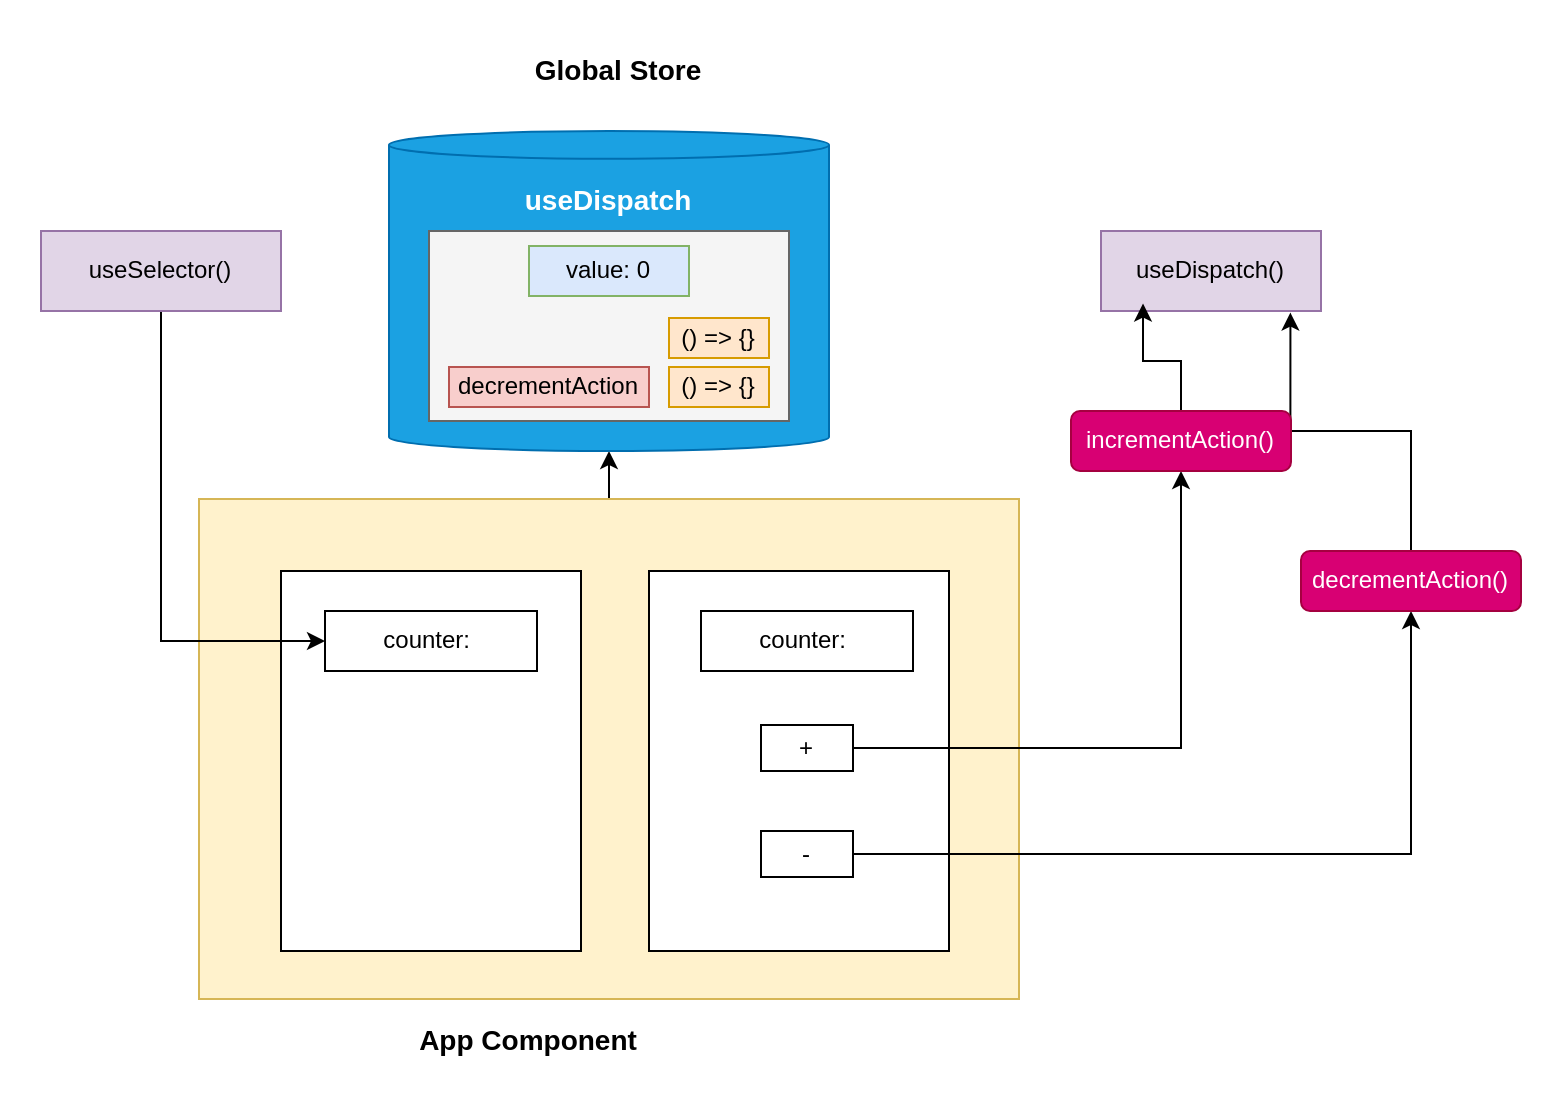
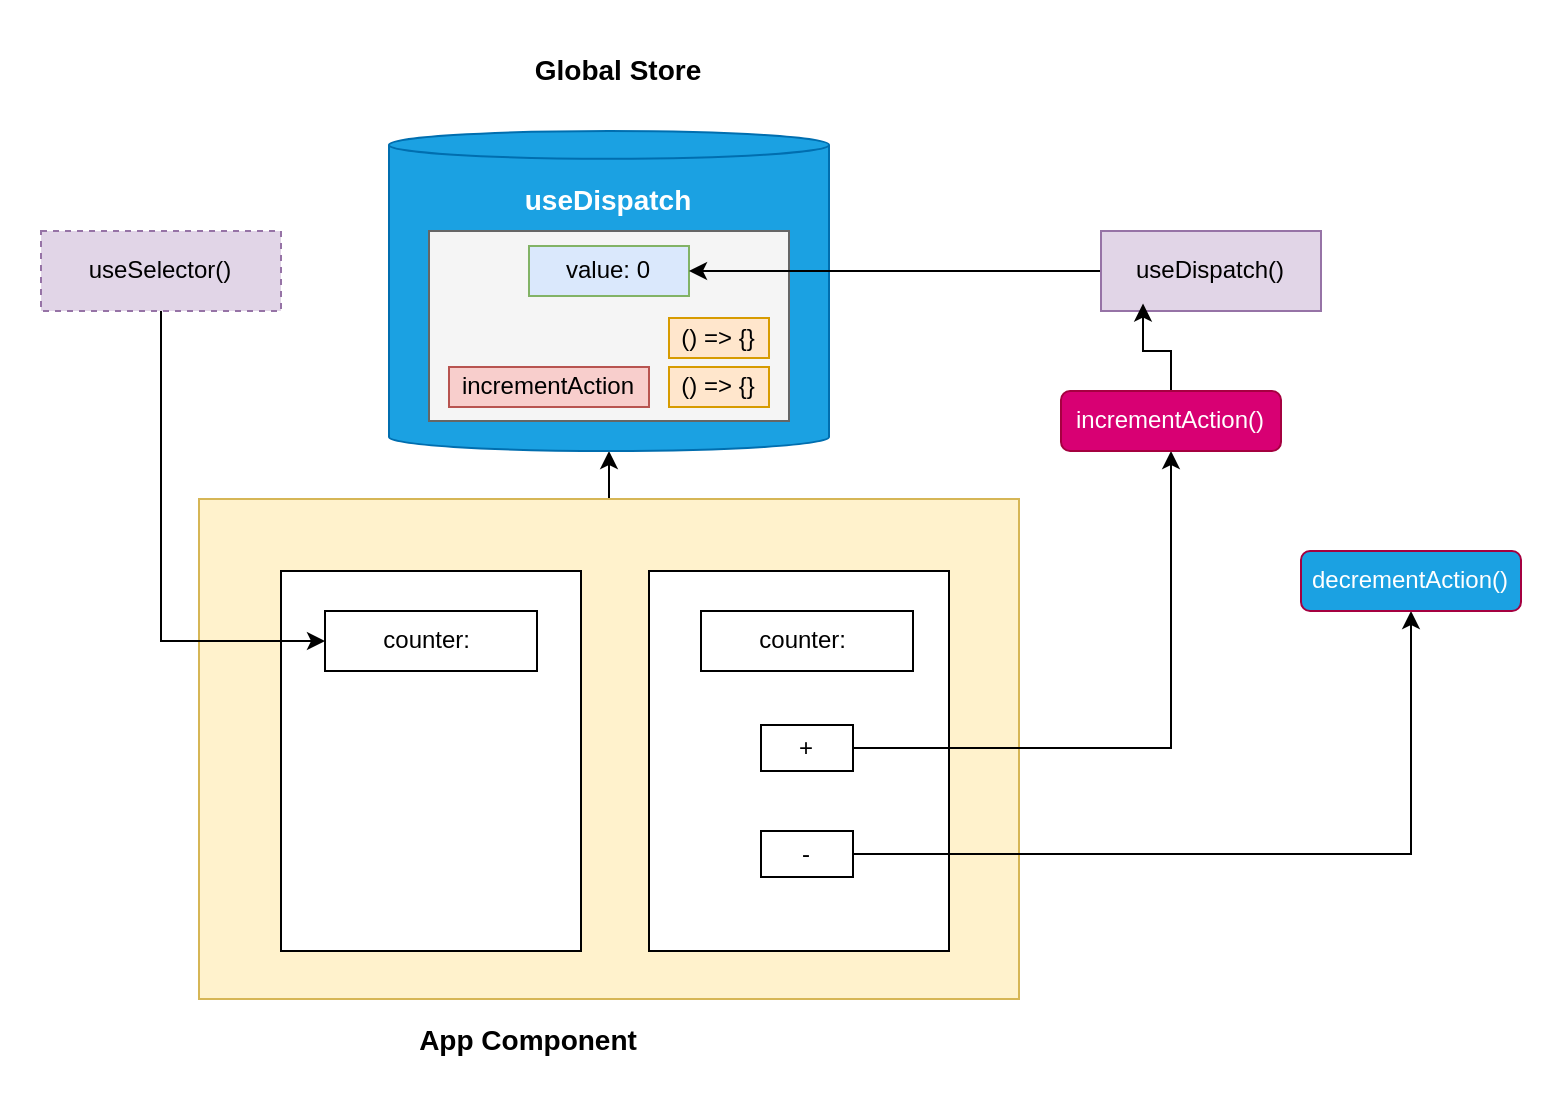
(161, 271) -> (161, 271)
none -> (902, 271)
(549, 387) -> (549, 387)
(1359, 431) -> none
(1181, 441) -> (1171, 421)
(1411, 581) -> (1411, 581)
